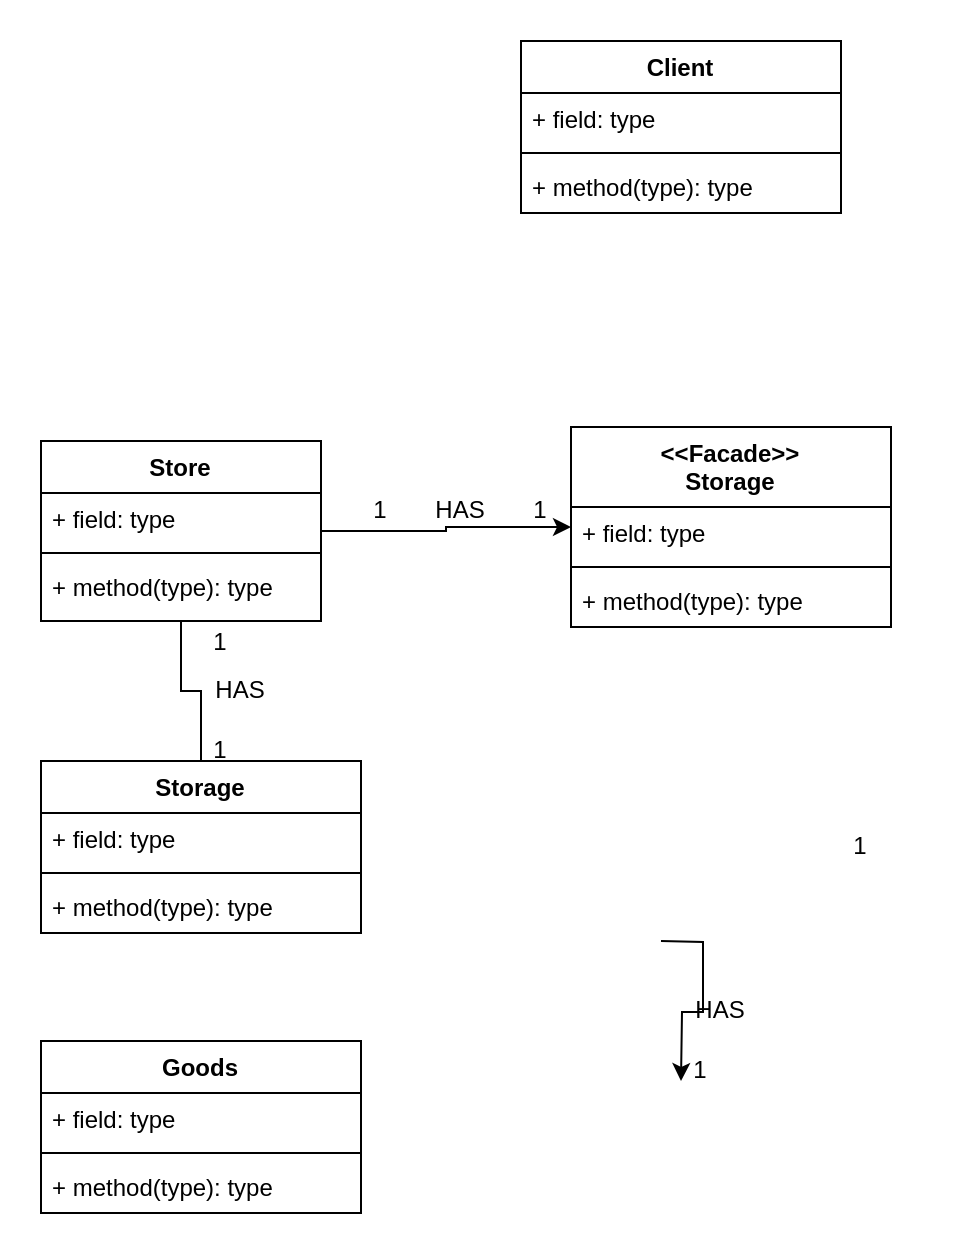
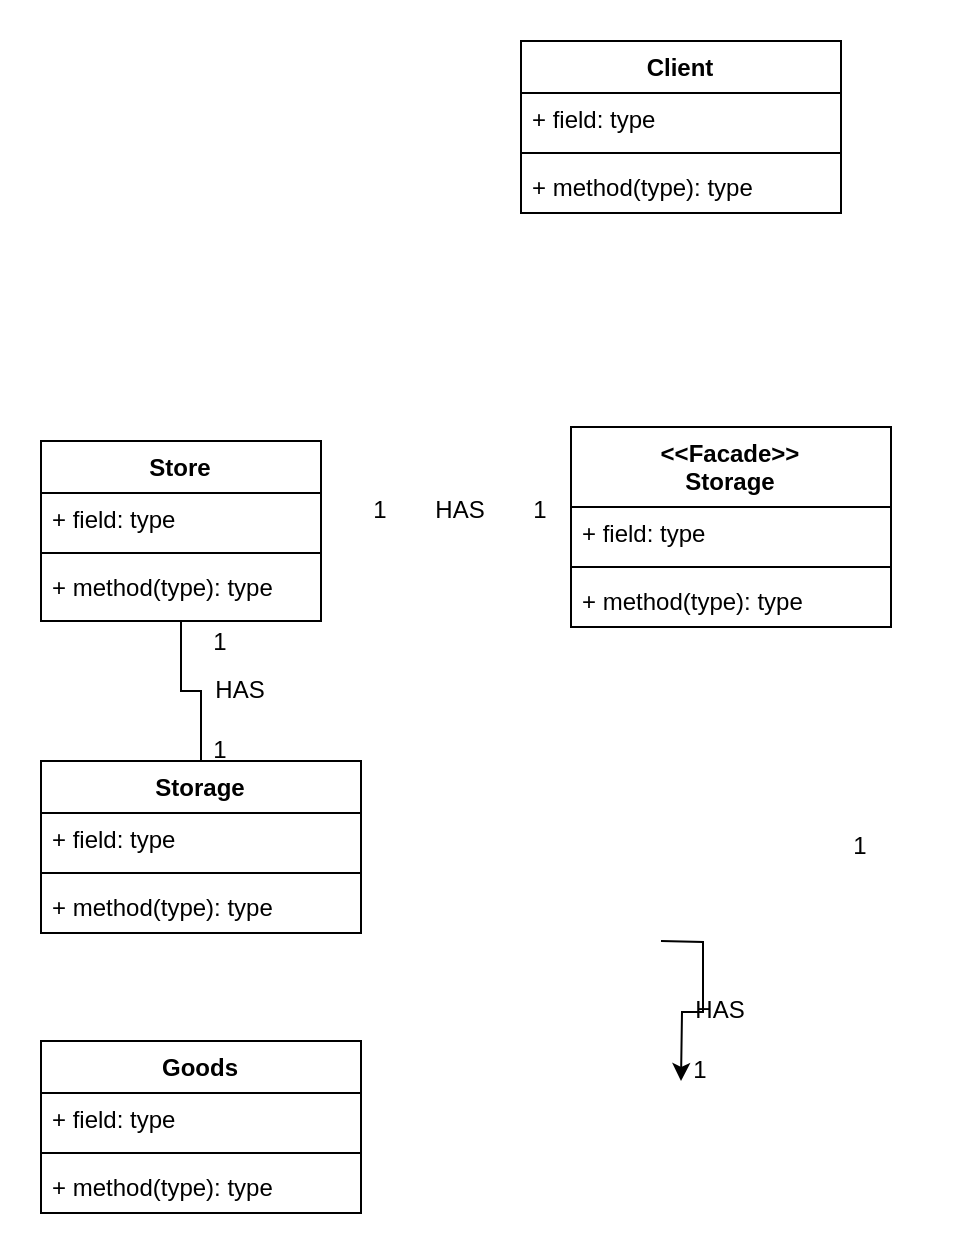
(443, 531) -> none
